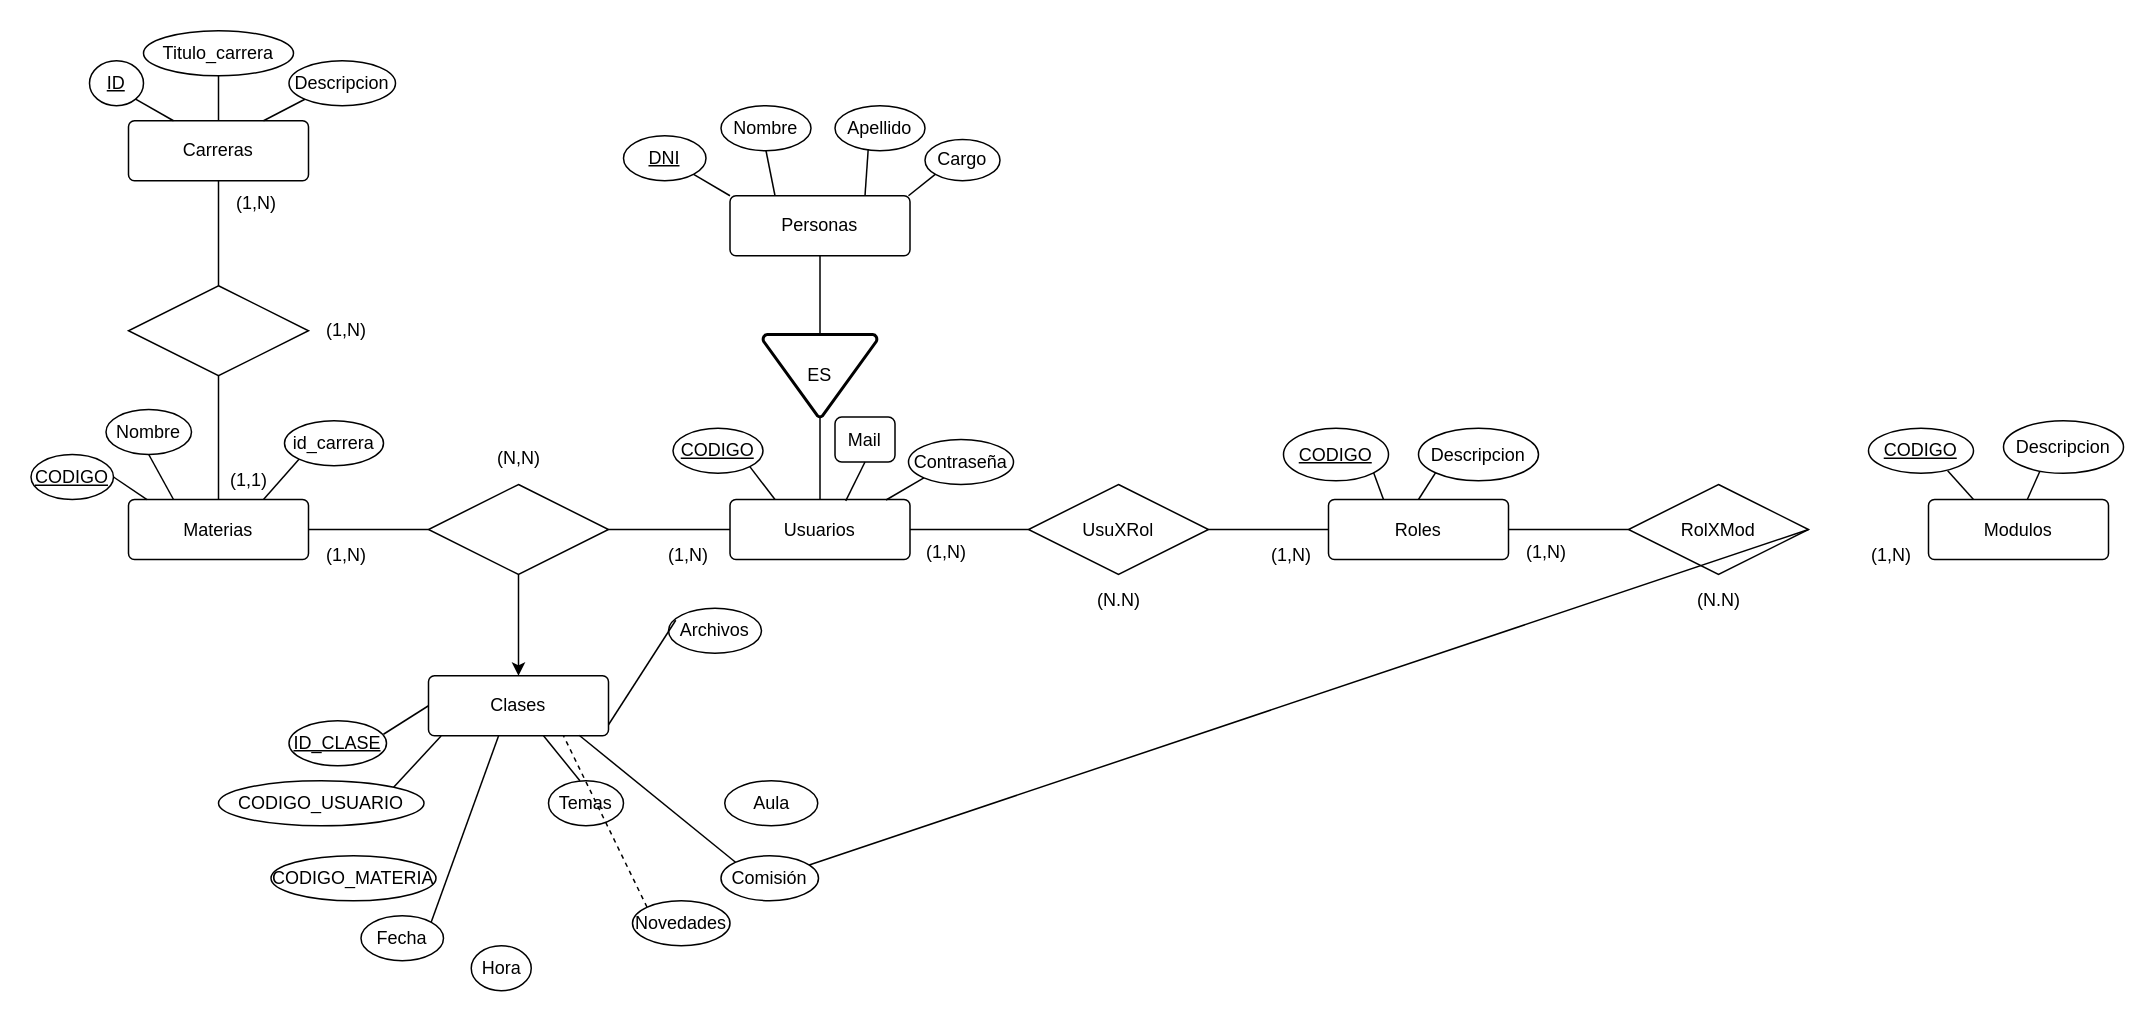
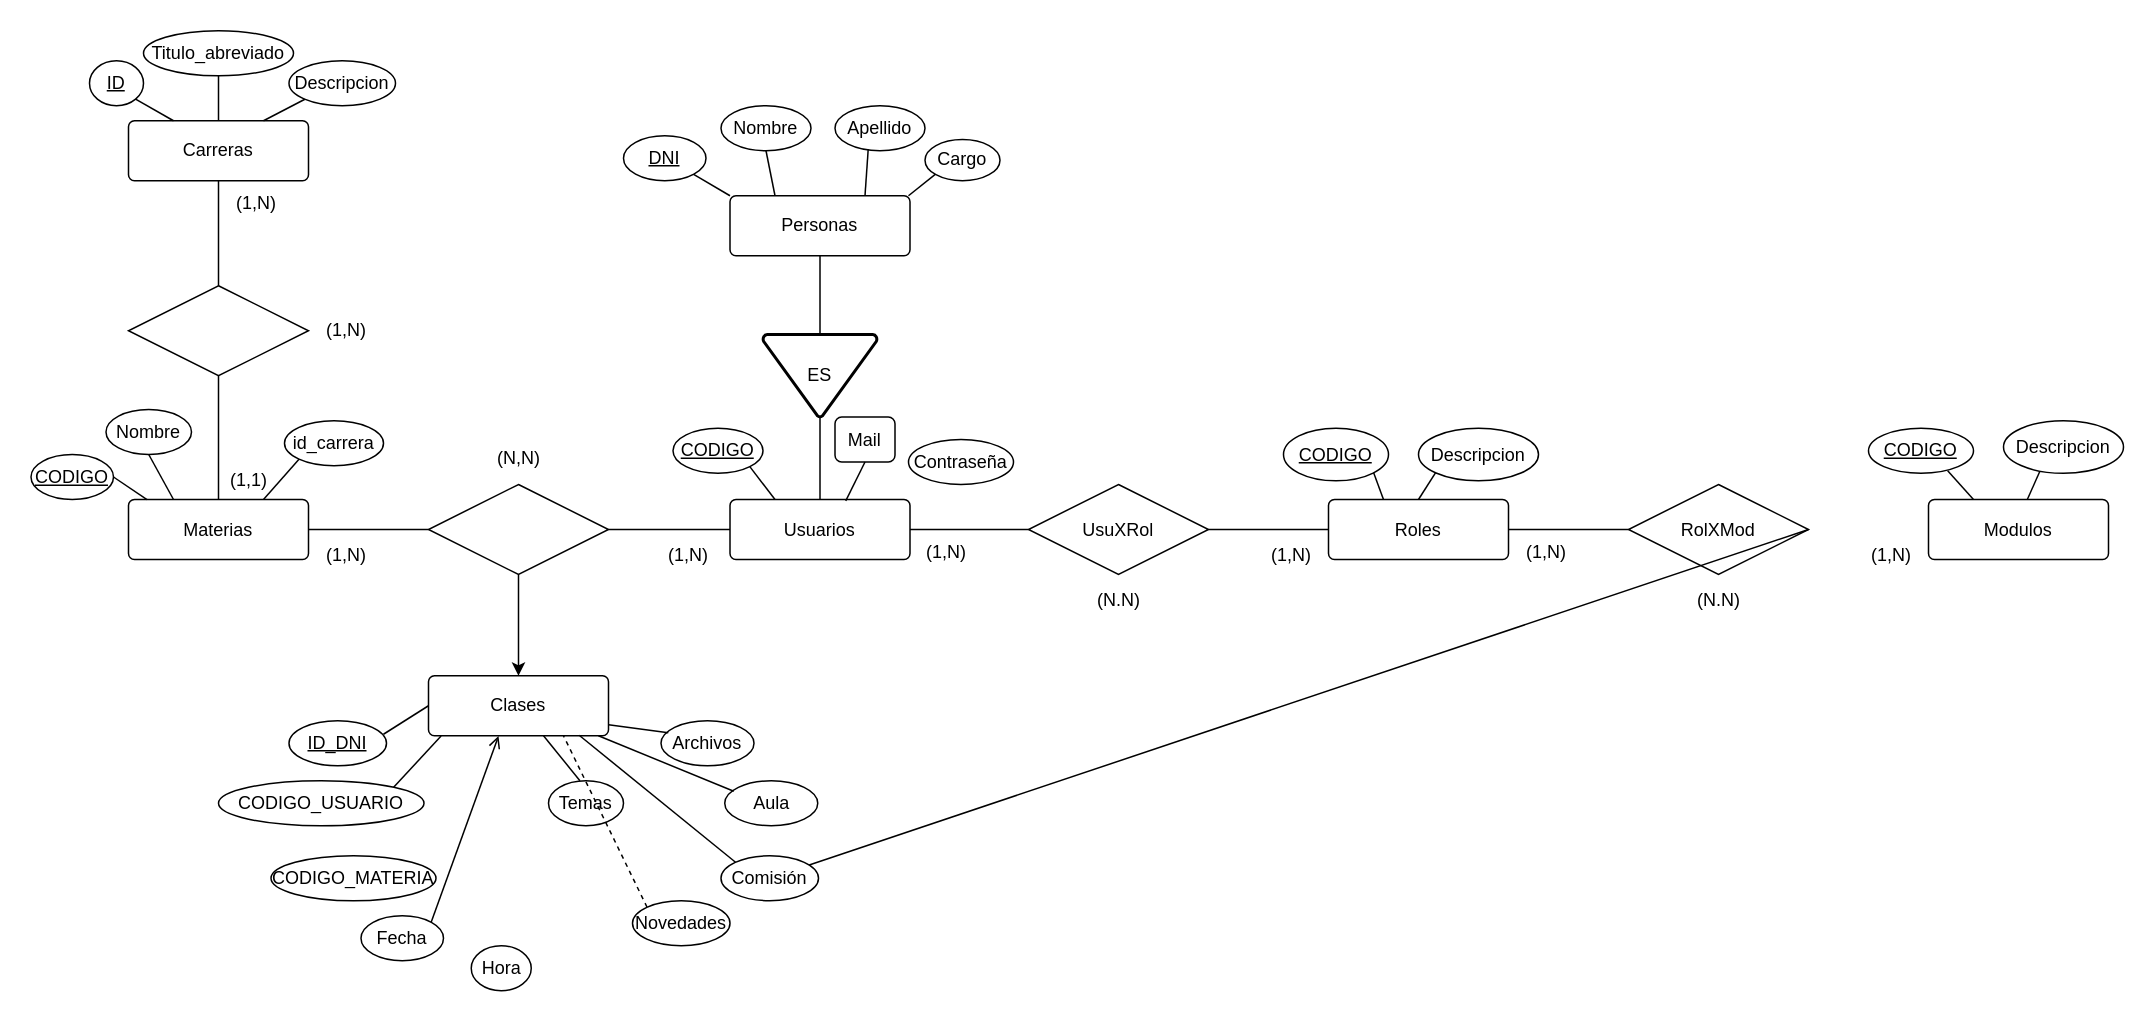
(218, 53) -> (218, 53)
(905, 489) -> none
(715, 631) -> (707, 743)
(497, 741) -> (496, 742)
(338, 743) -> (338, 743)
none -> (667, 764)
